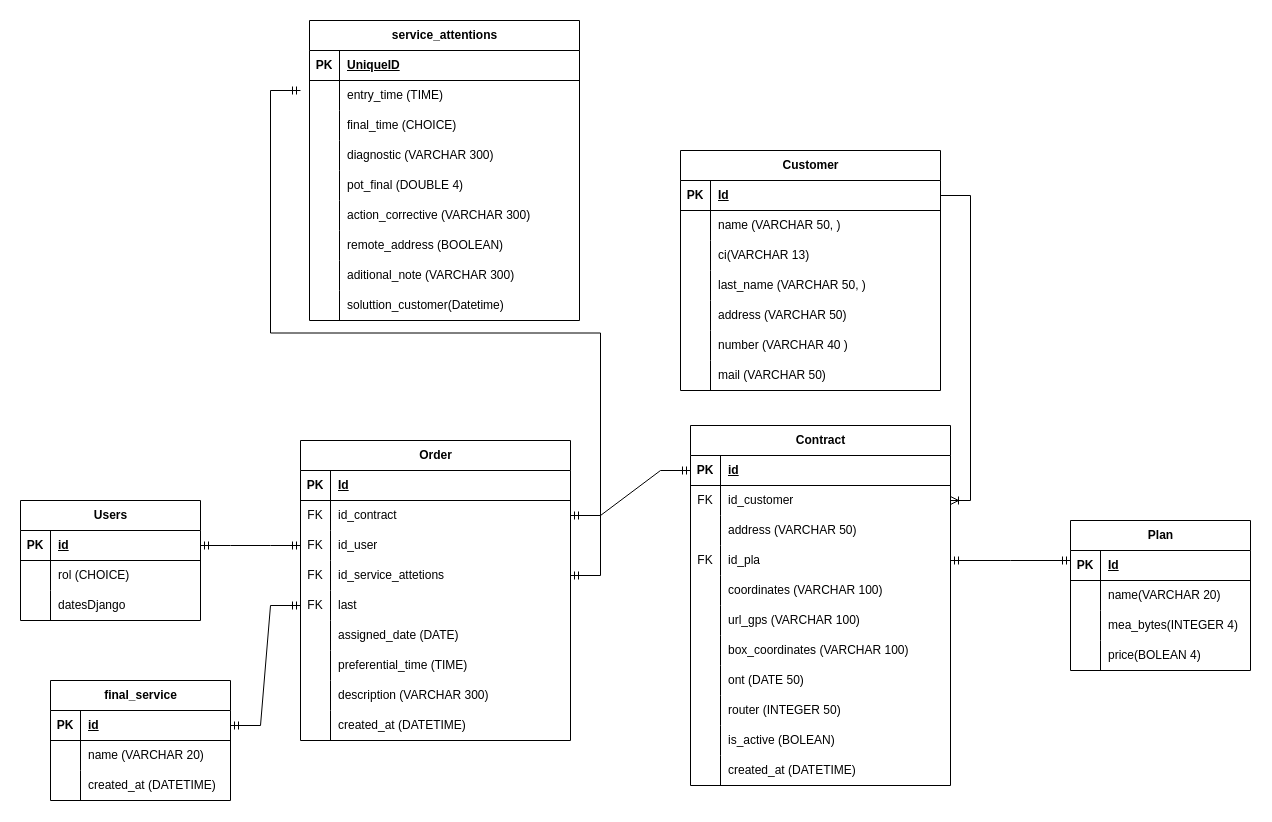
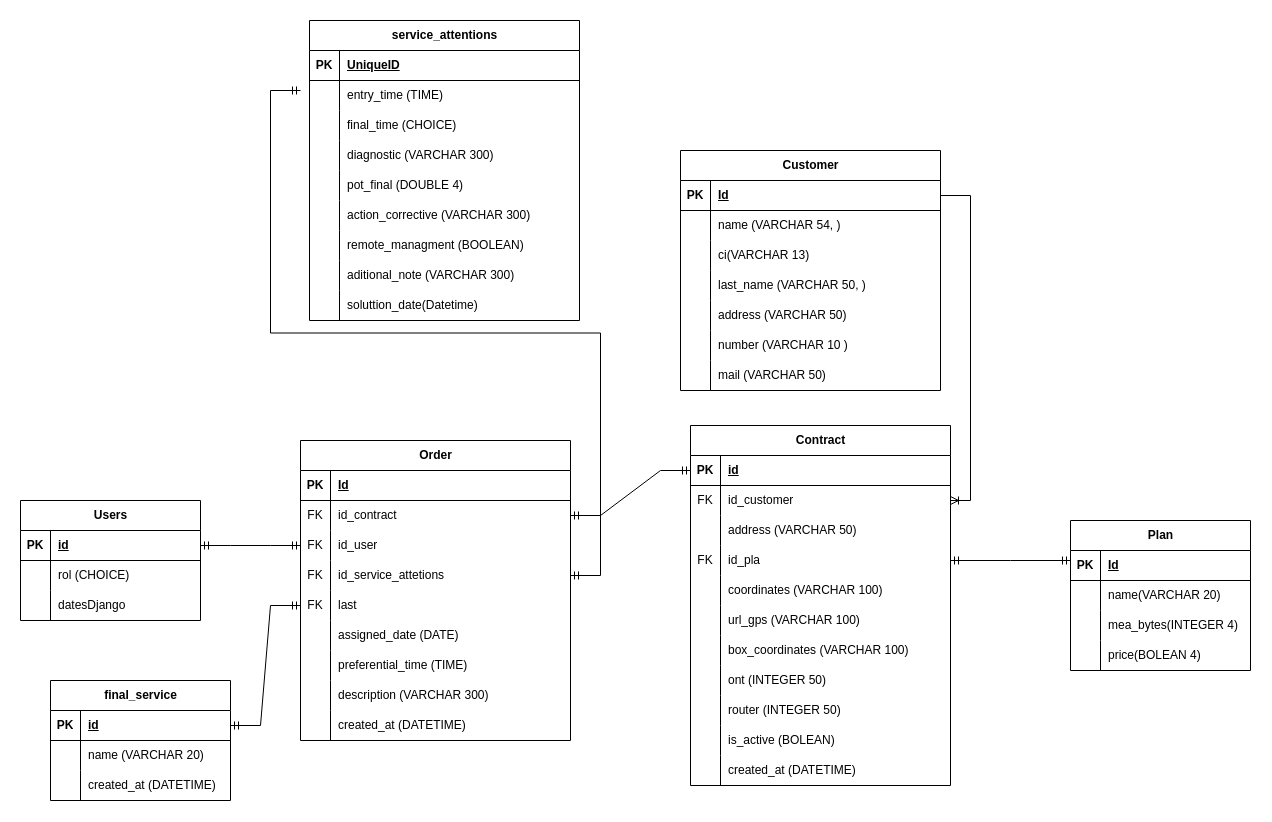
(776, 226) -> (776, 226)
(427, 246) -> (433, 246)
(437, 306) -> (423, 306)
(781, 346) -> (781, 346)
(769, 681) -> (779, 681)
